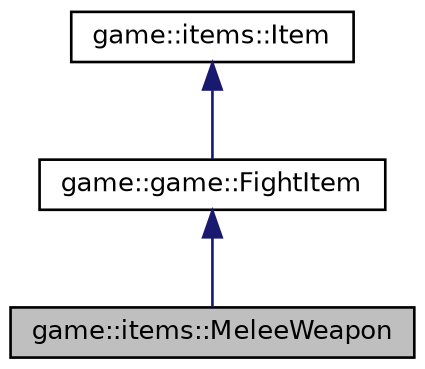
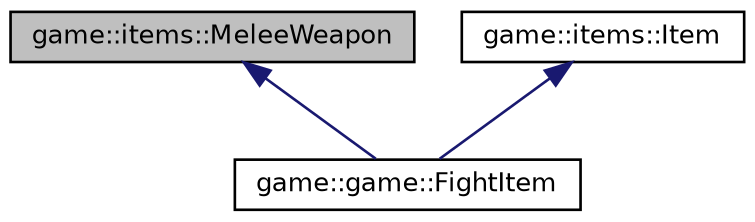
(212, 272) -> (321, 118)
